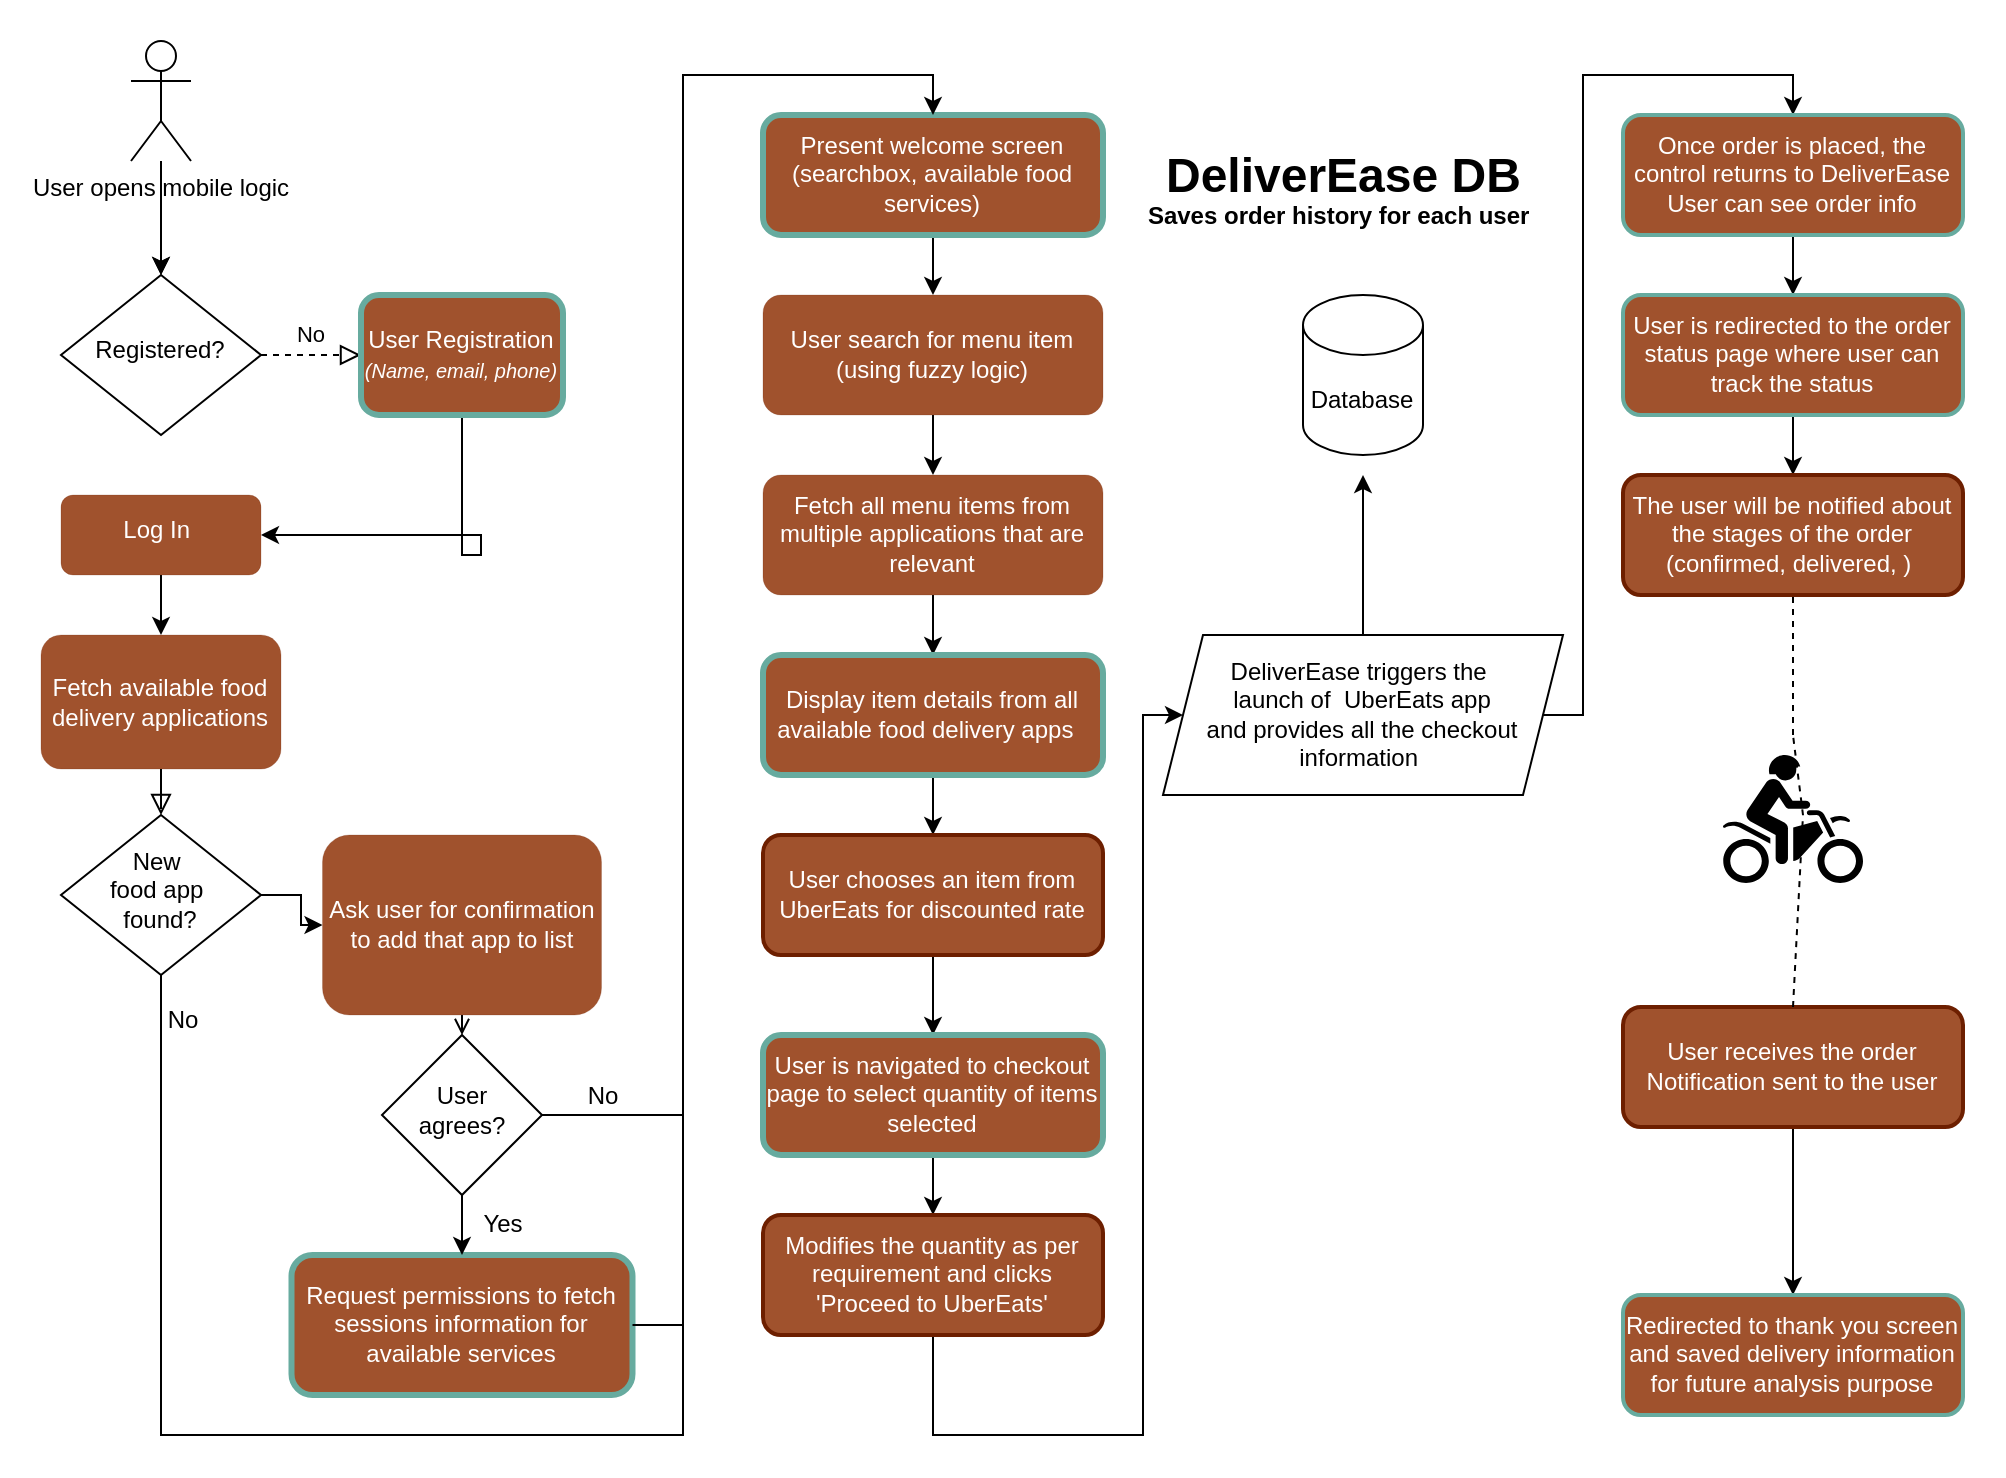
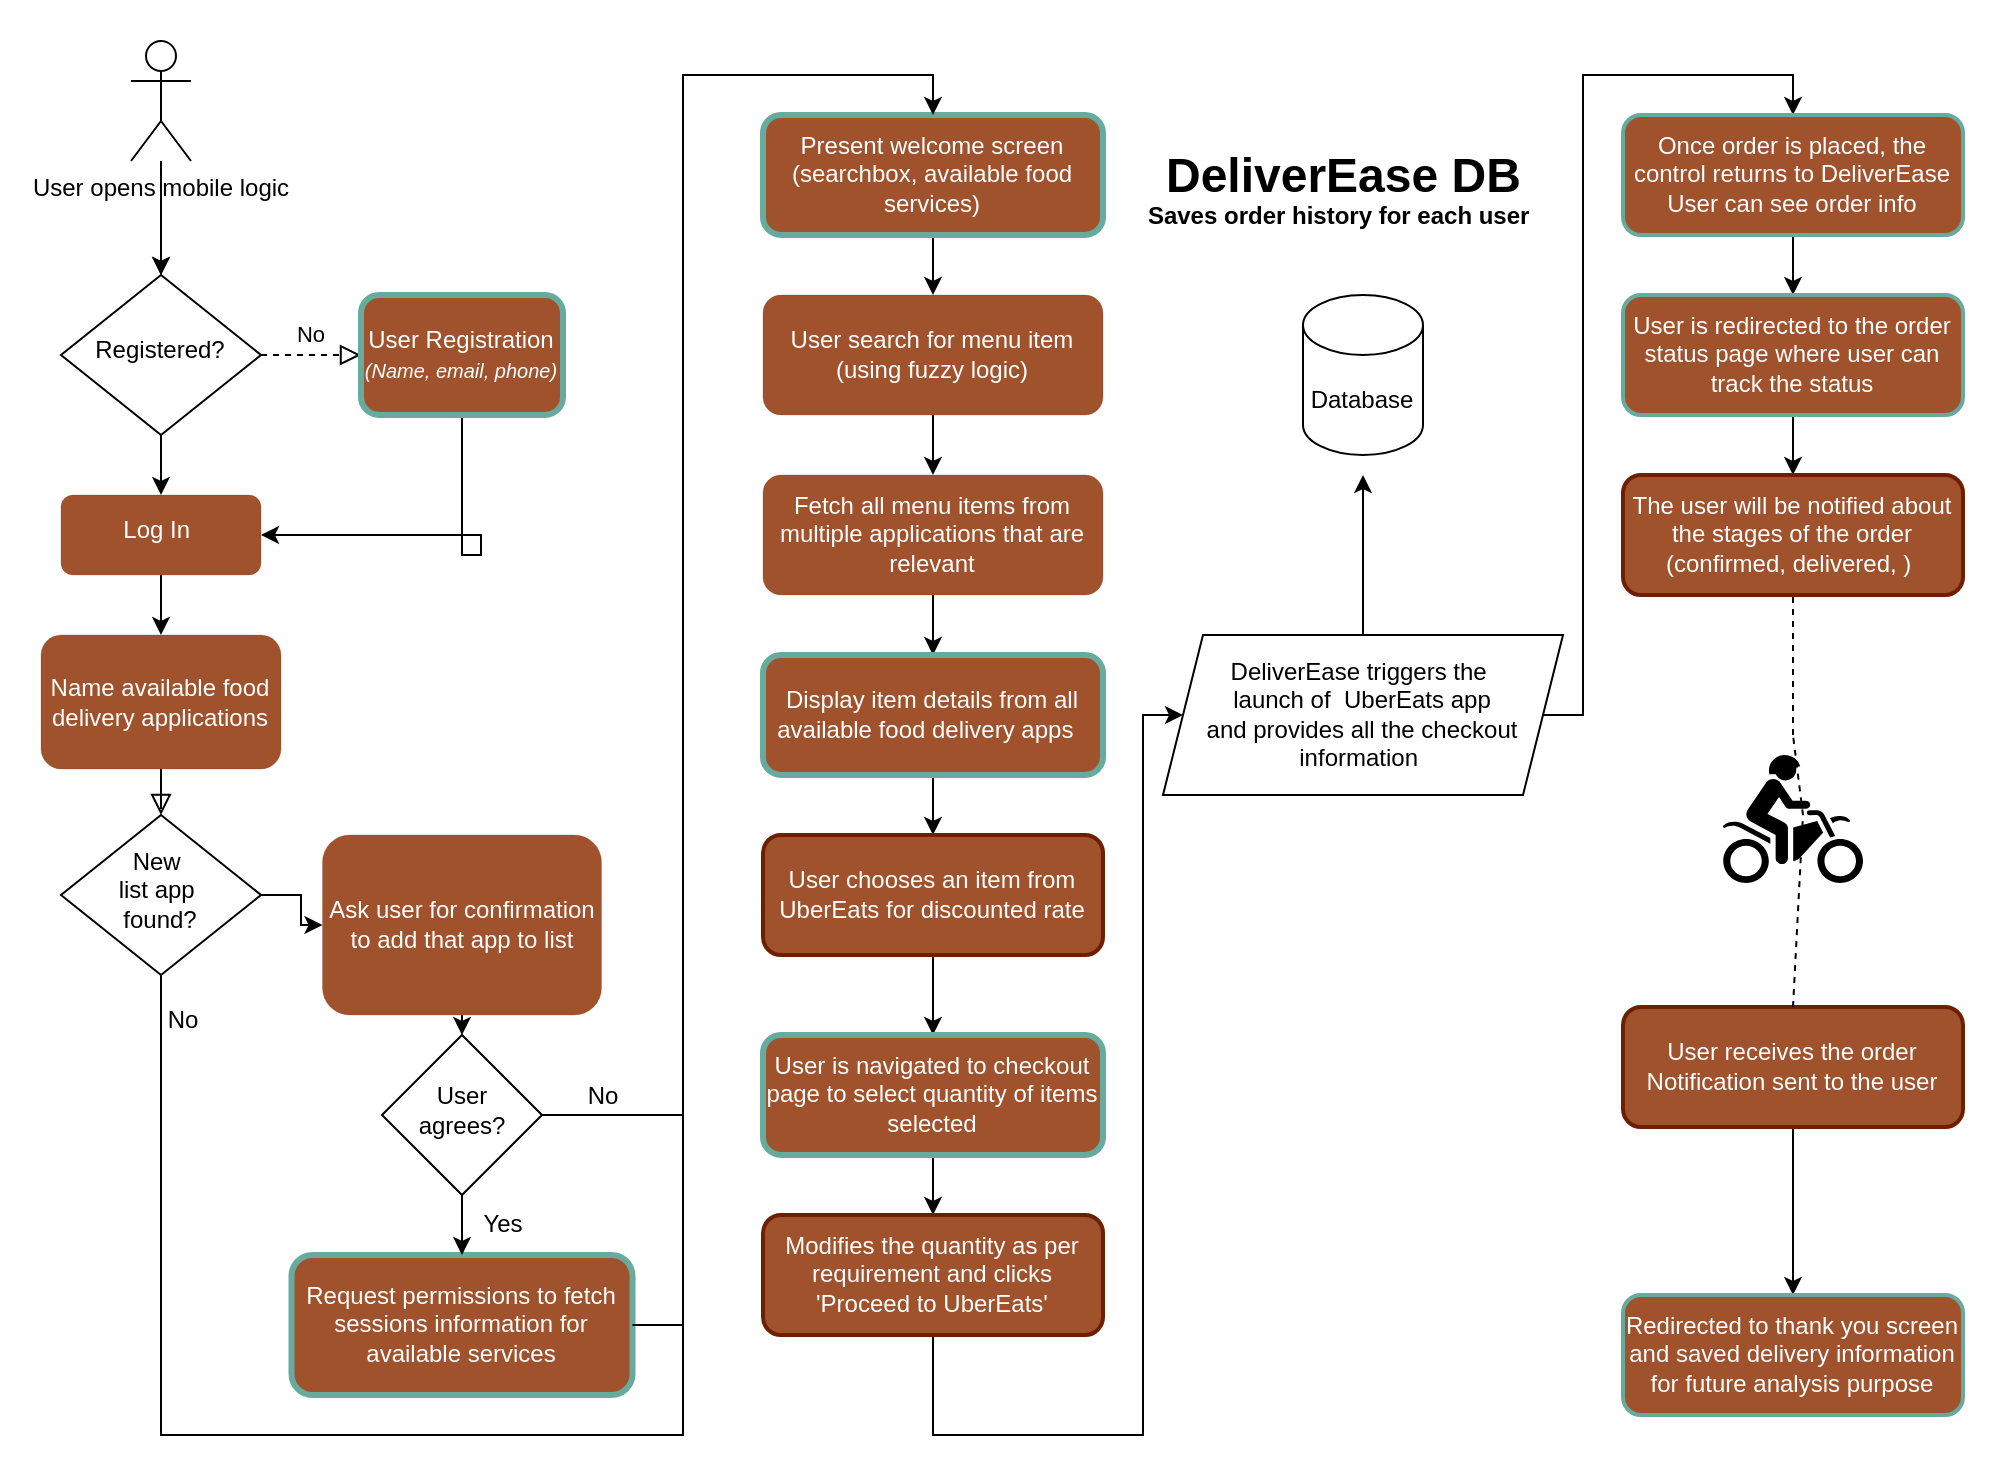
none -> (161, 458)
(161, 703) -> (161, 703)
(161, 891) -> (161, 891)
(462, 1023) -> (462, 1020)
